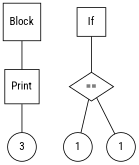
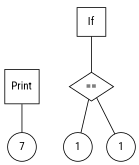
(22, 22) -> none
(22, 147) -> (22, 147)
